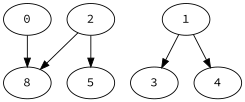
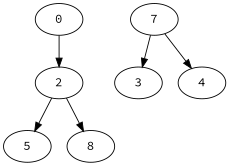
(186, 19) -> (154, 19)
(27, 47) -> (59, 47)
